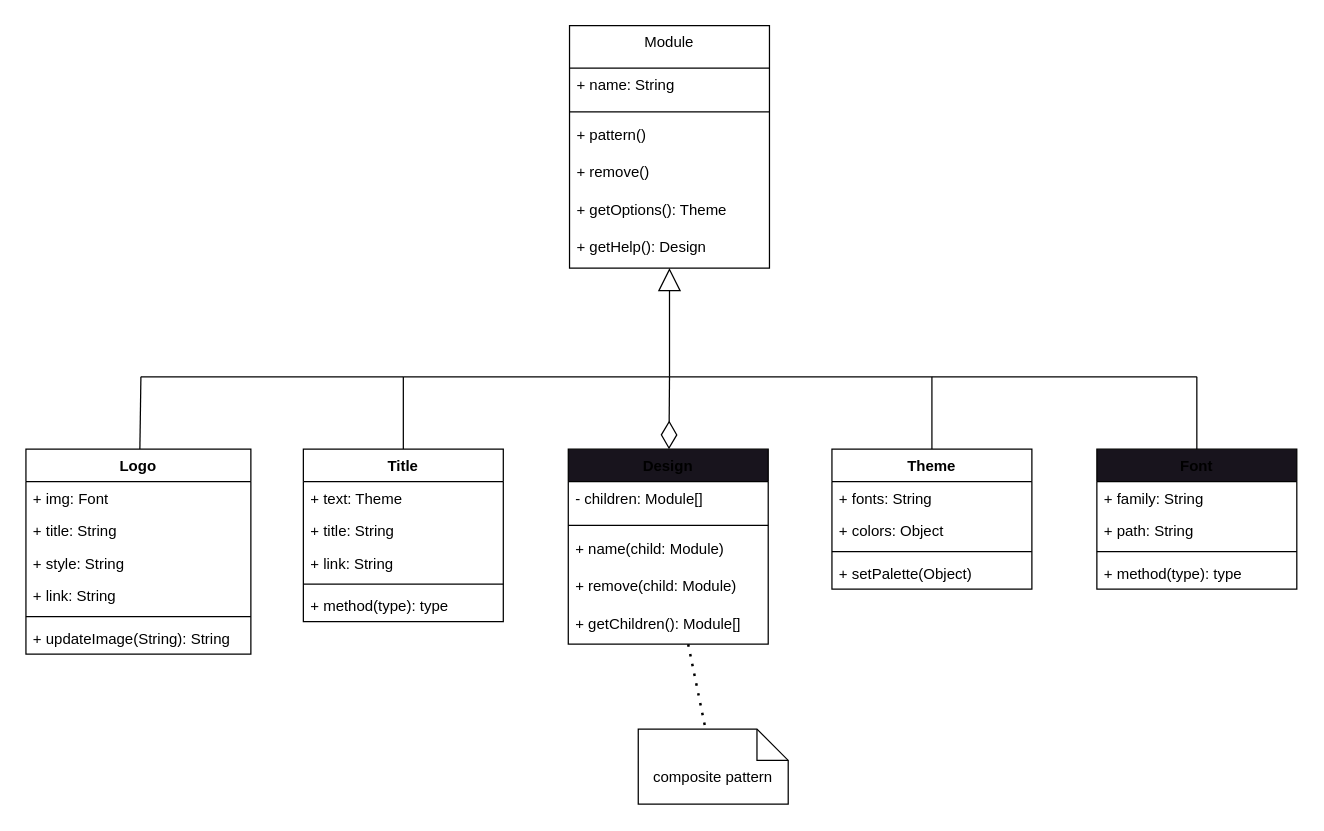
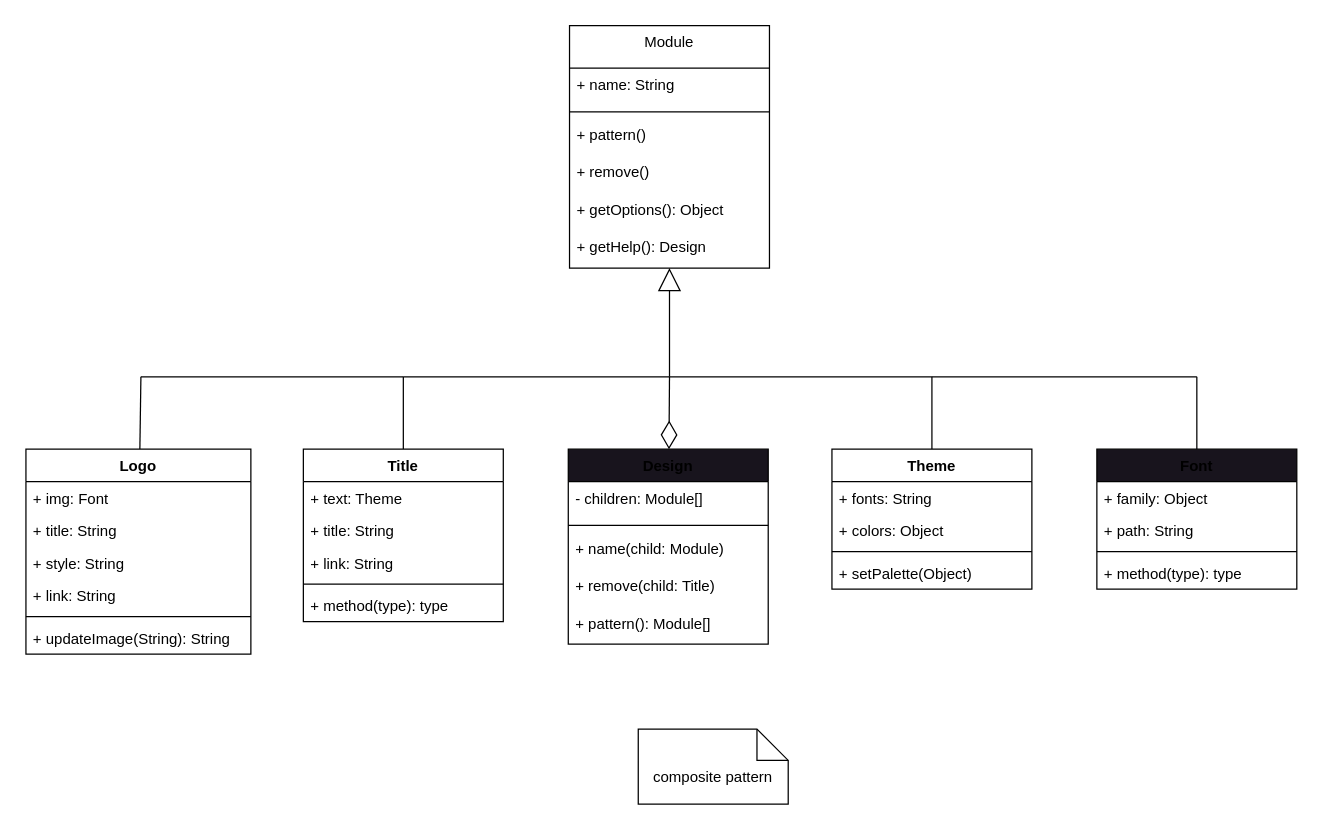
(657, 210) -> (661, 210)
(1159, 499) -> (1161, 499)
(660, 586) -> (654, 586)
(668, 624) -> (655, 624)
(697, 687) -> none
